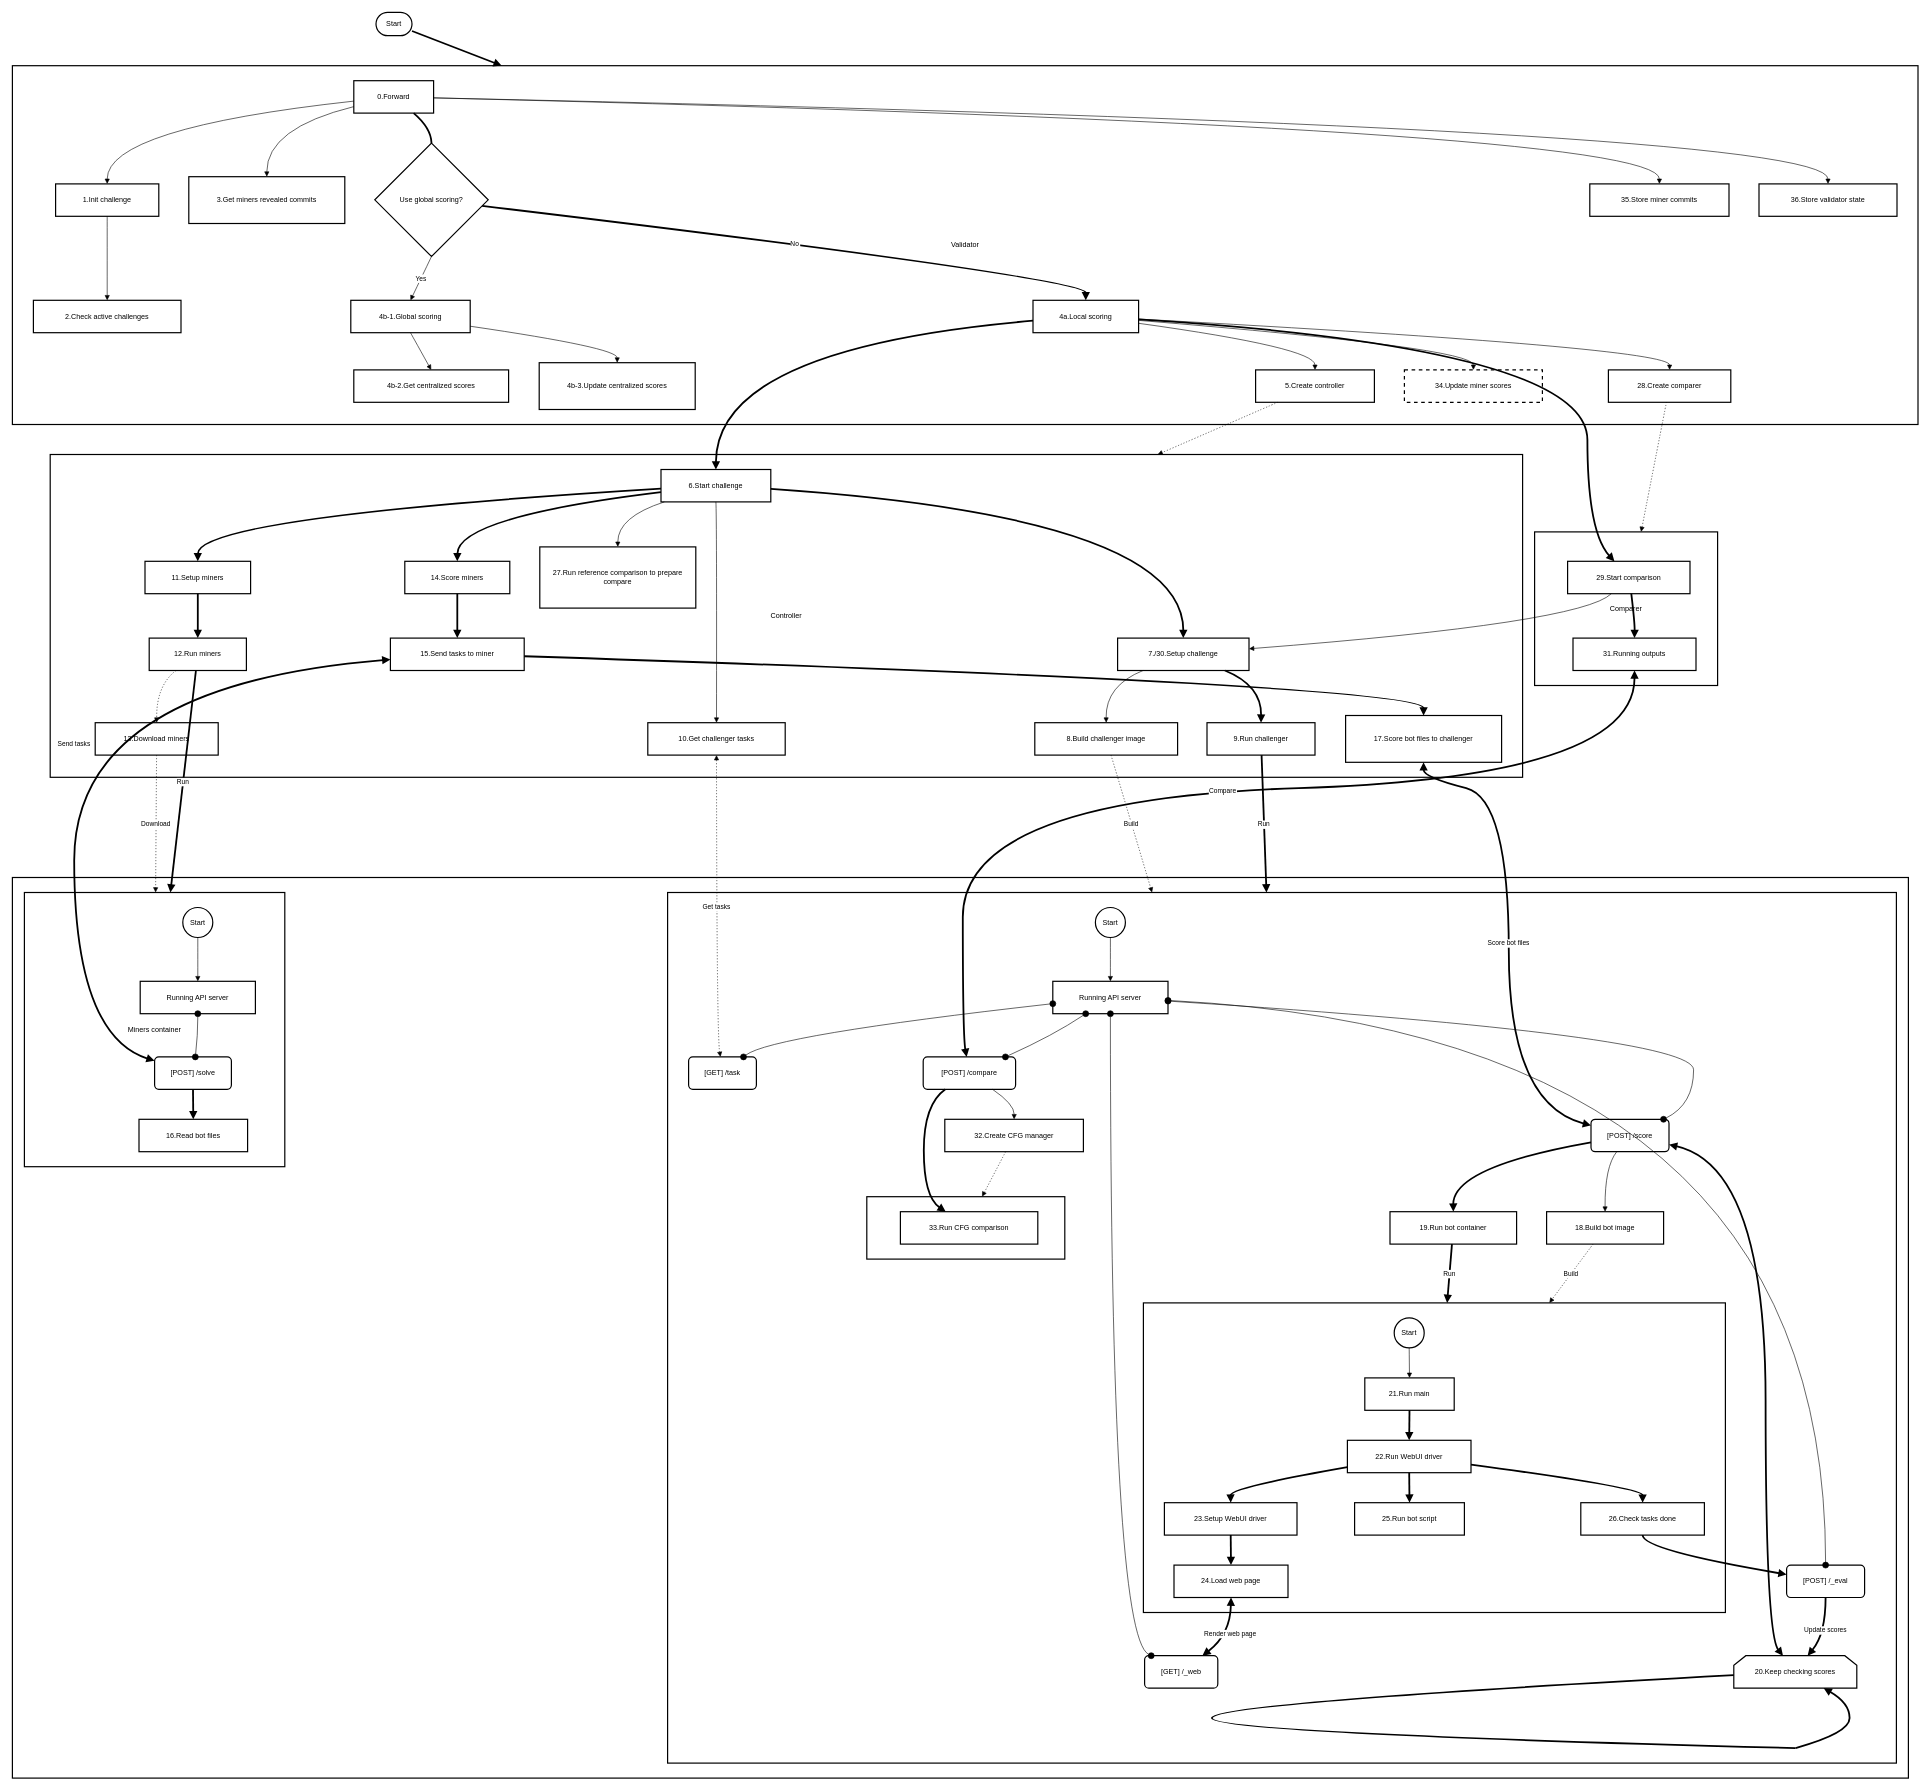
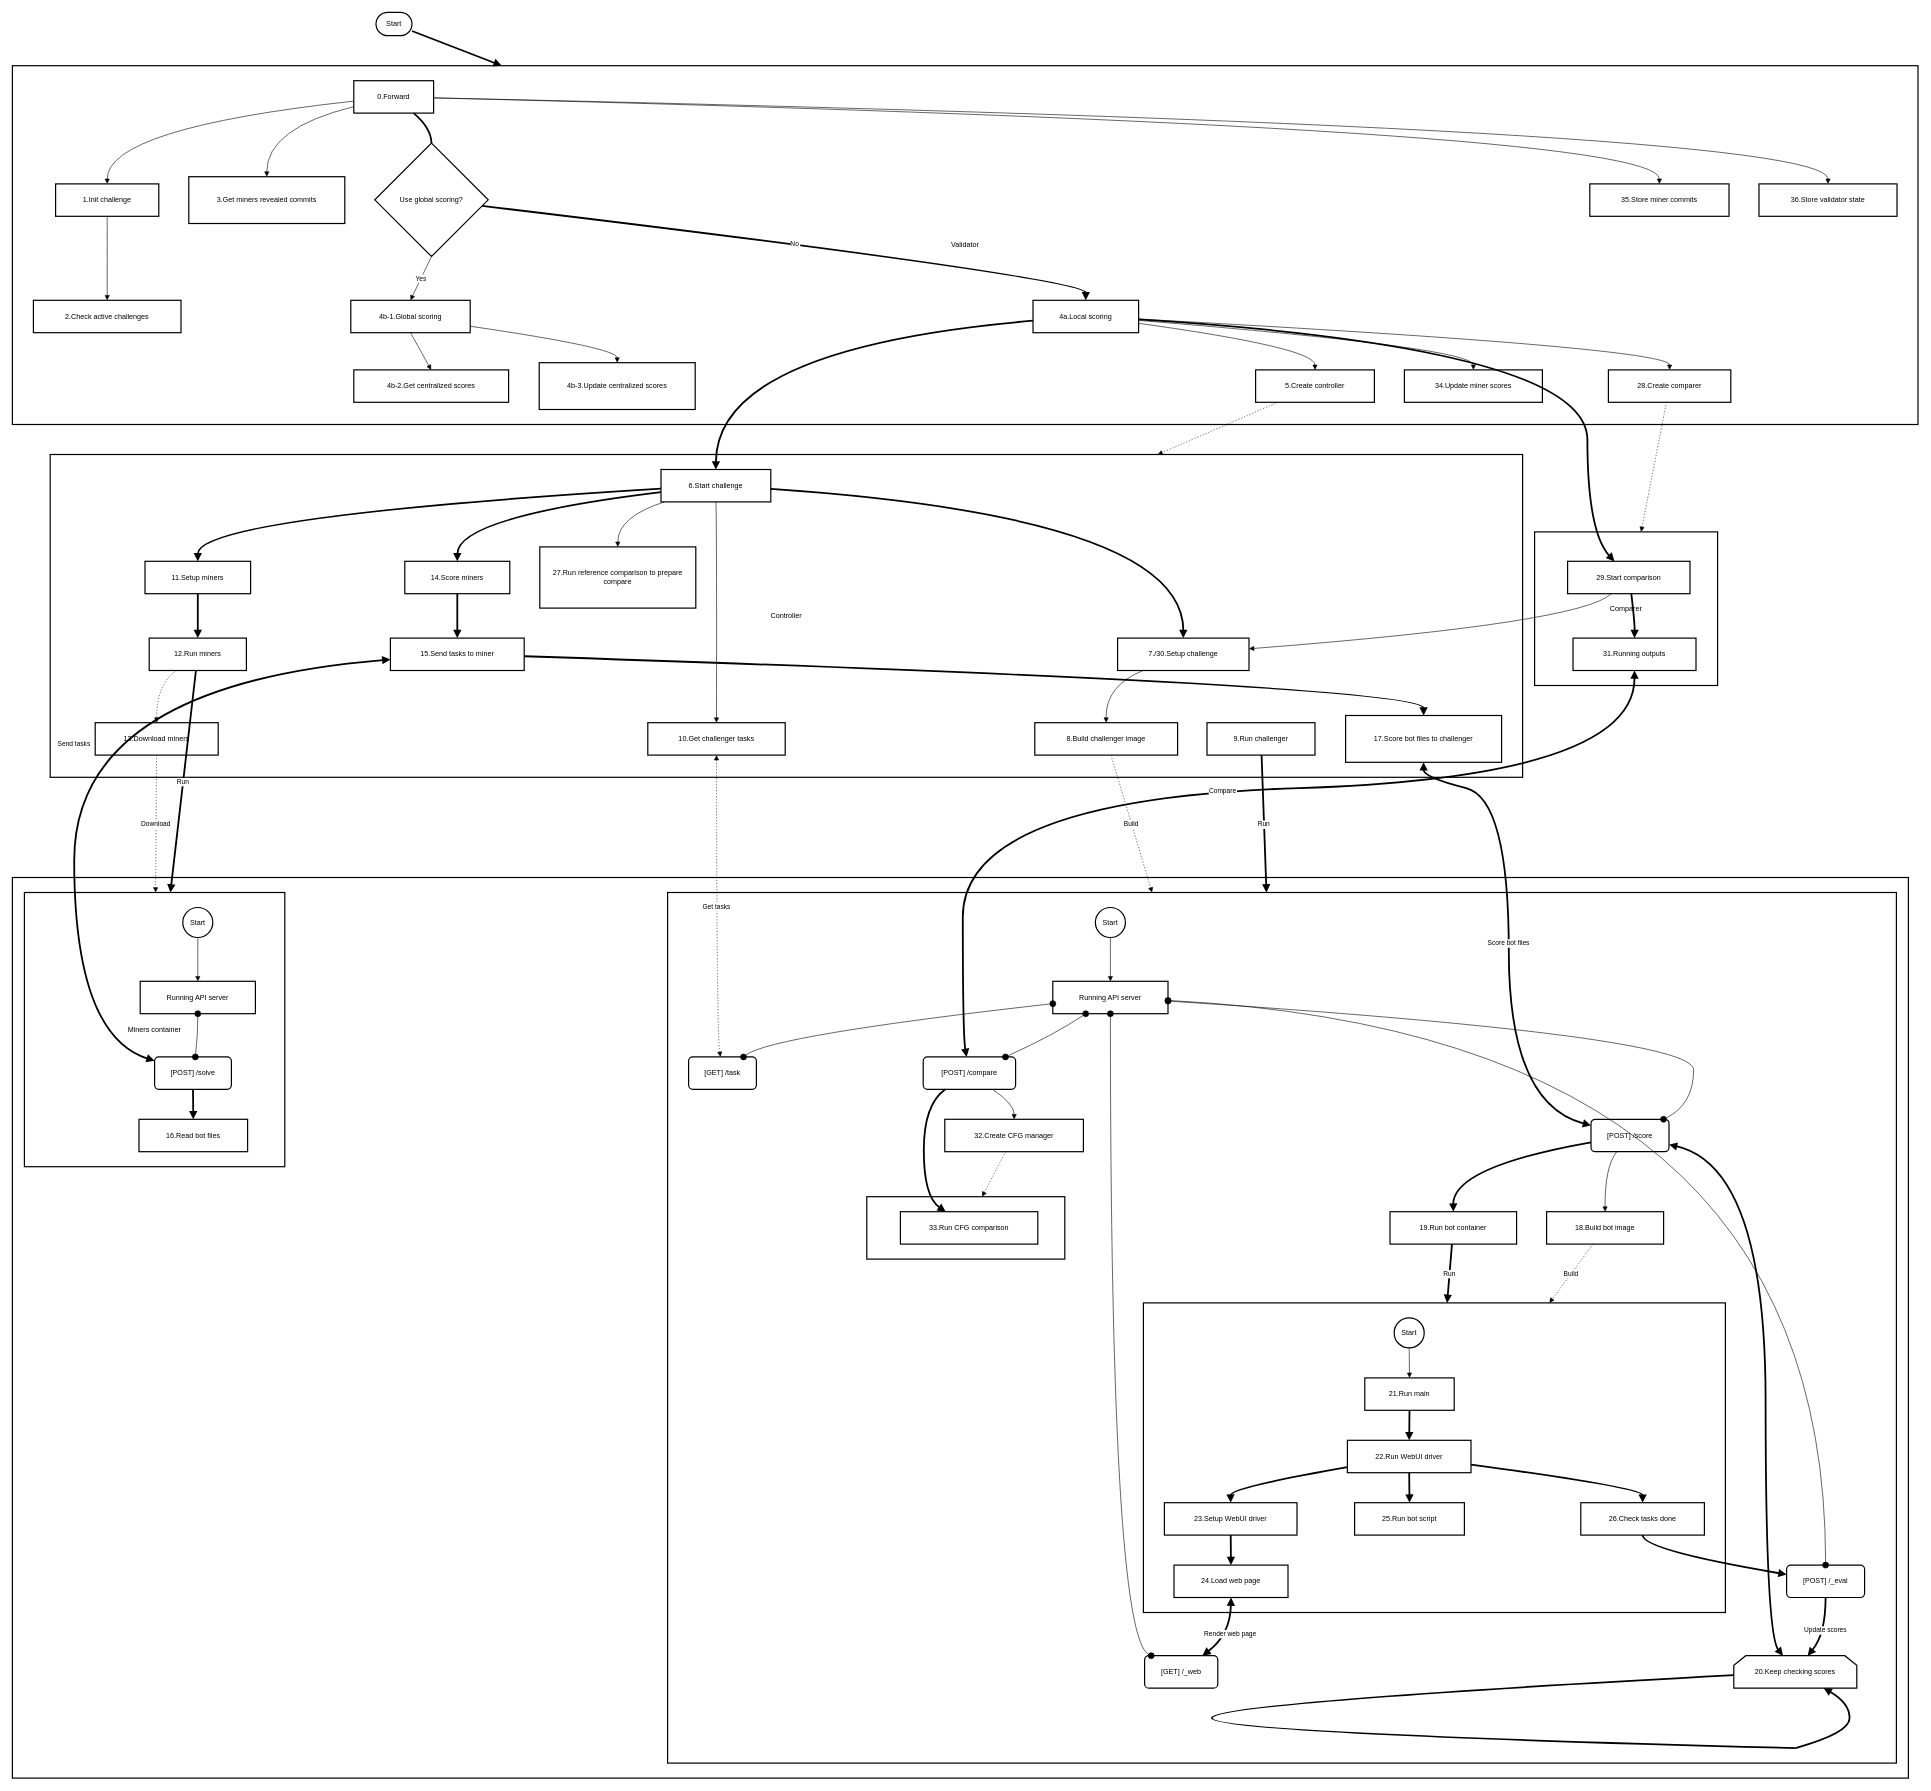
(1473, 386) -> (1473, 386)
(1248, 685) -> none
